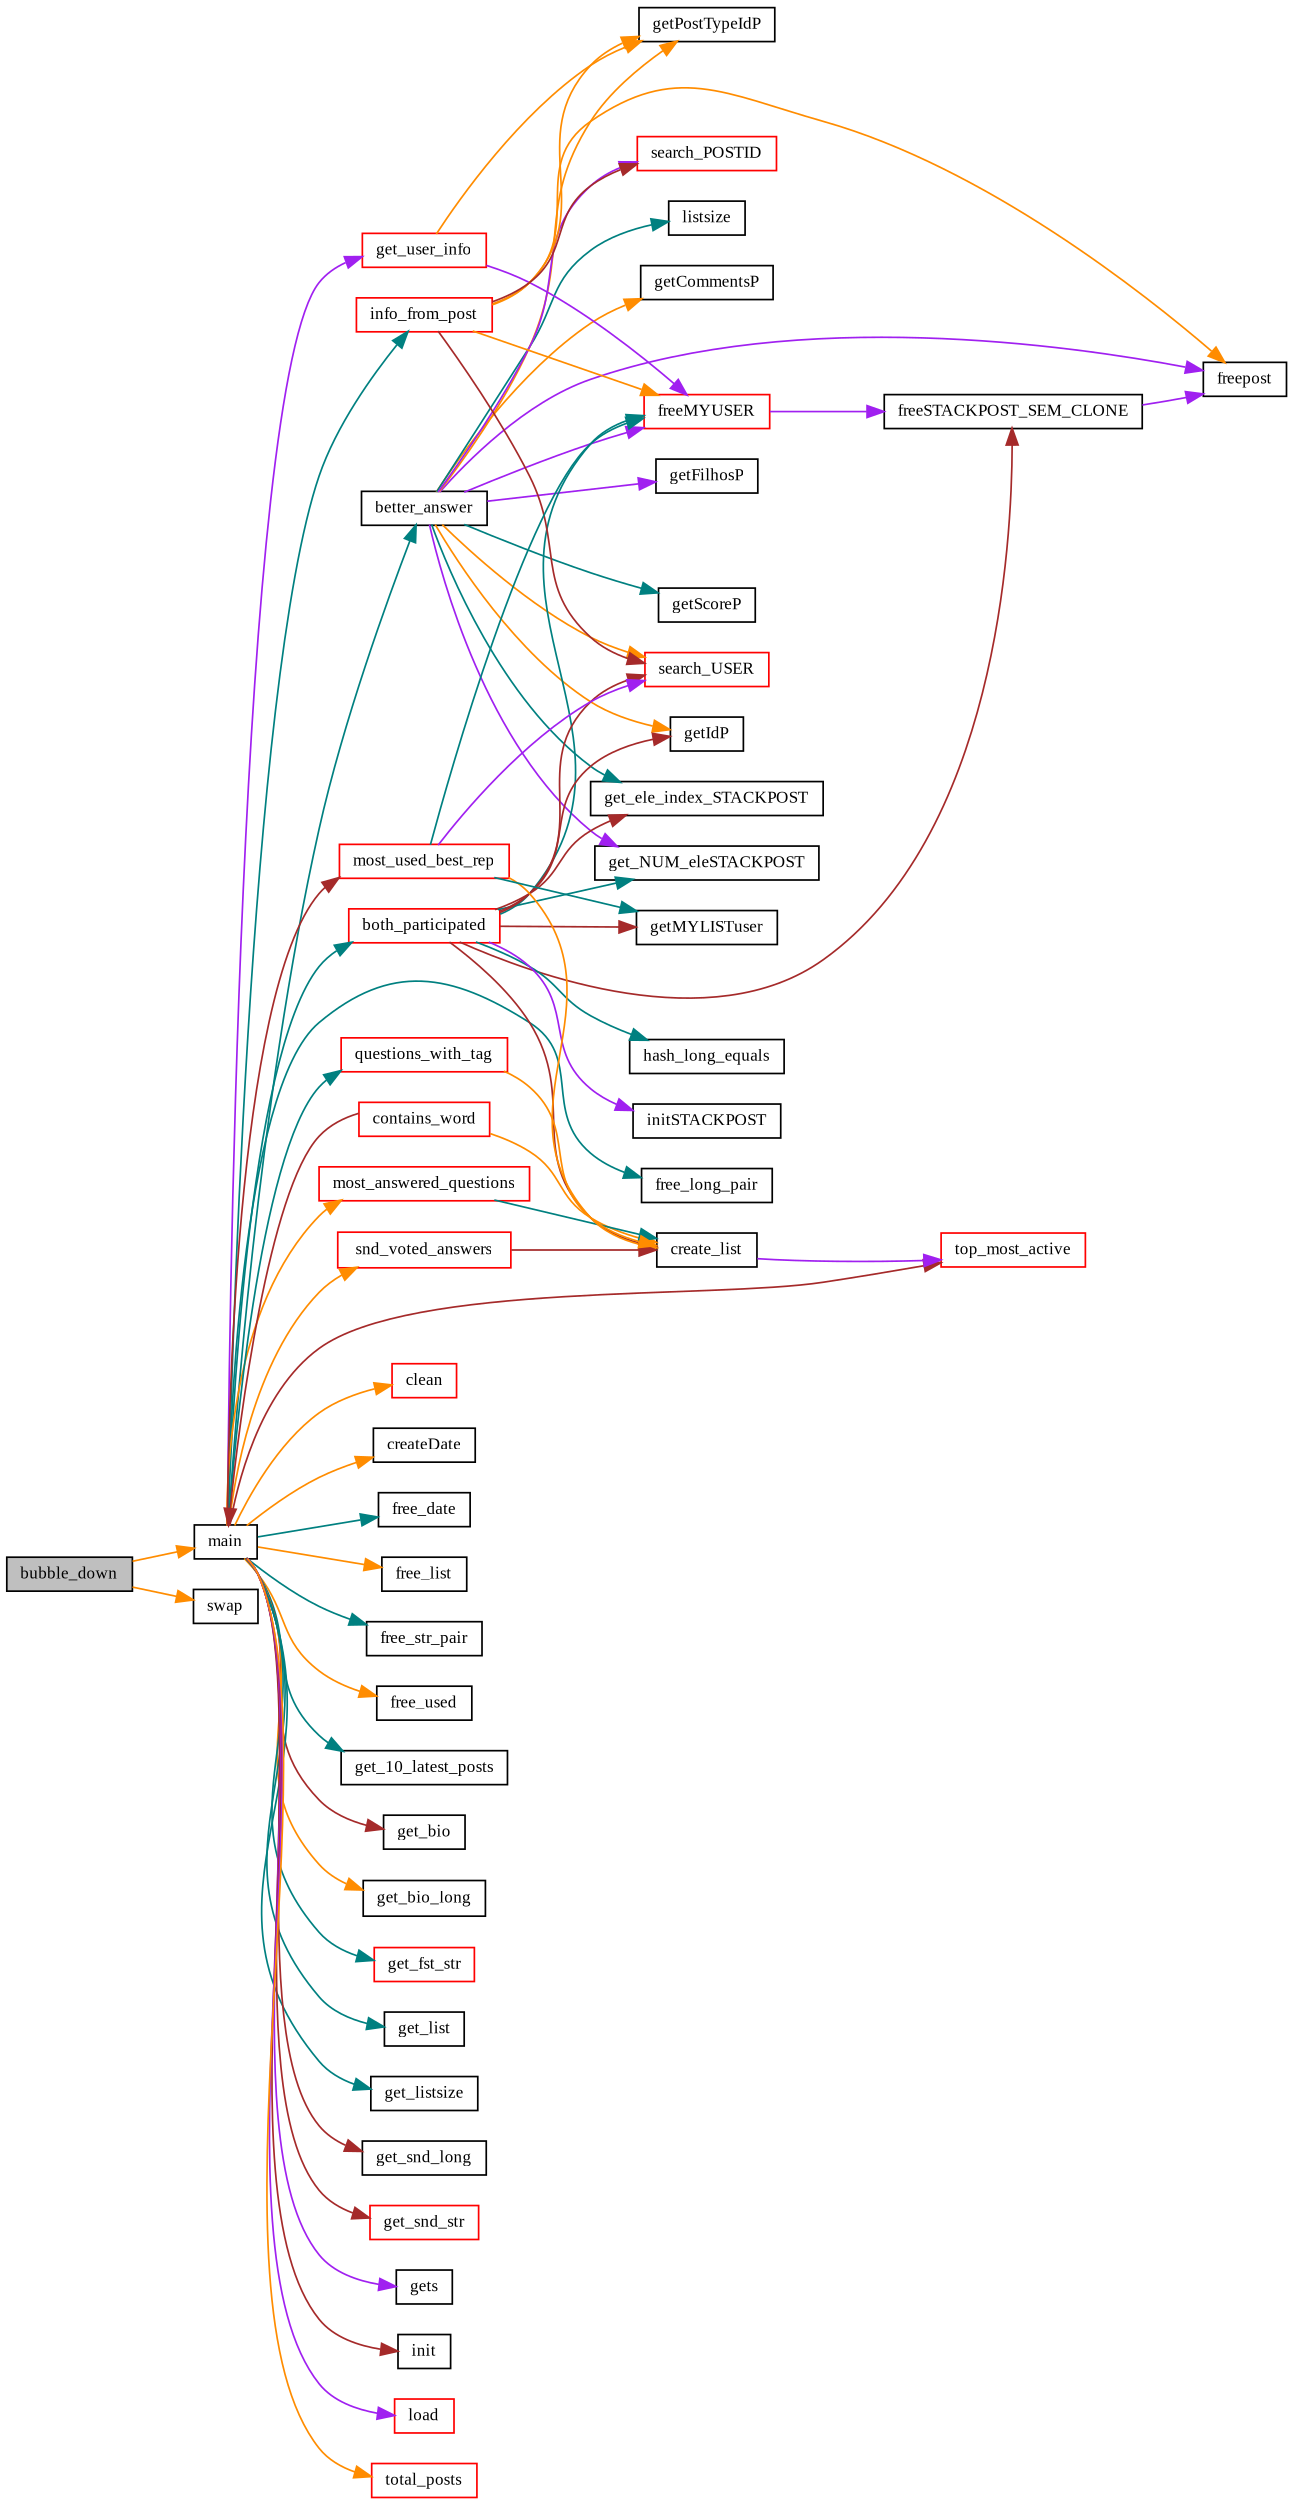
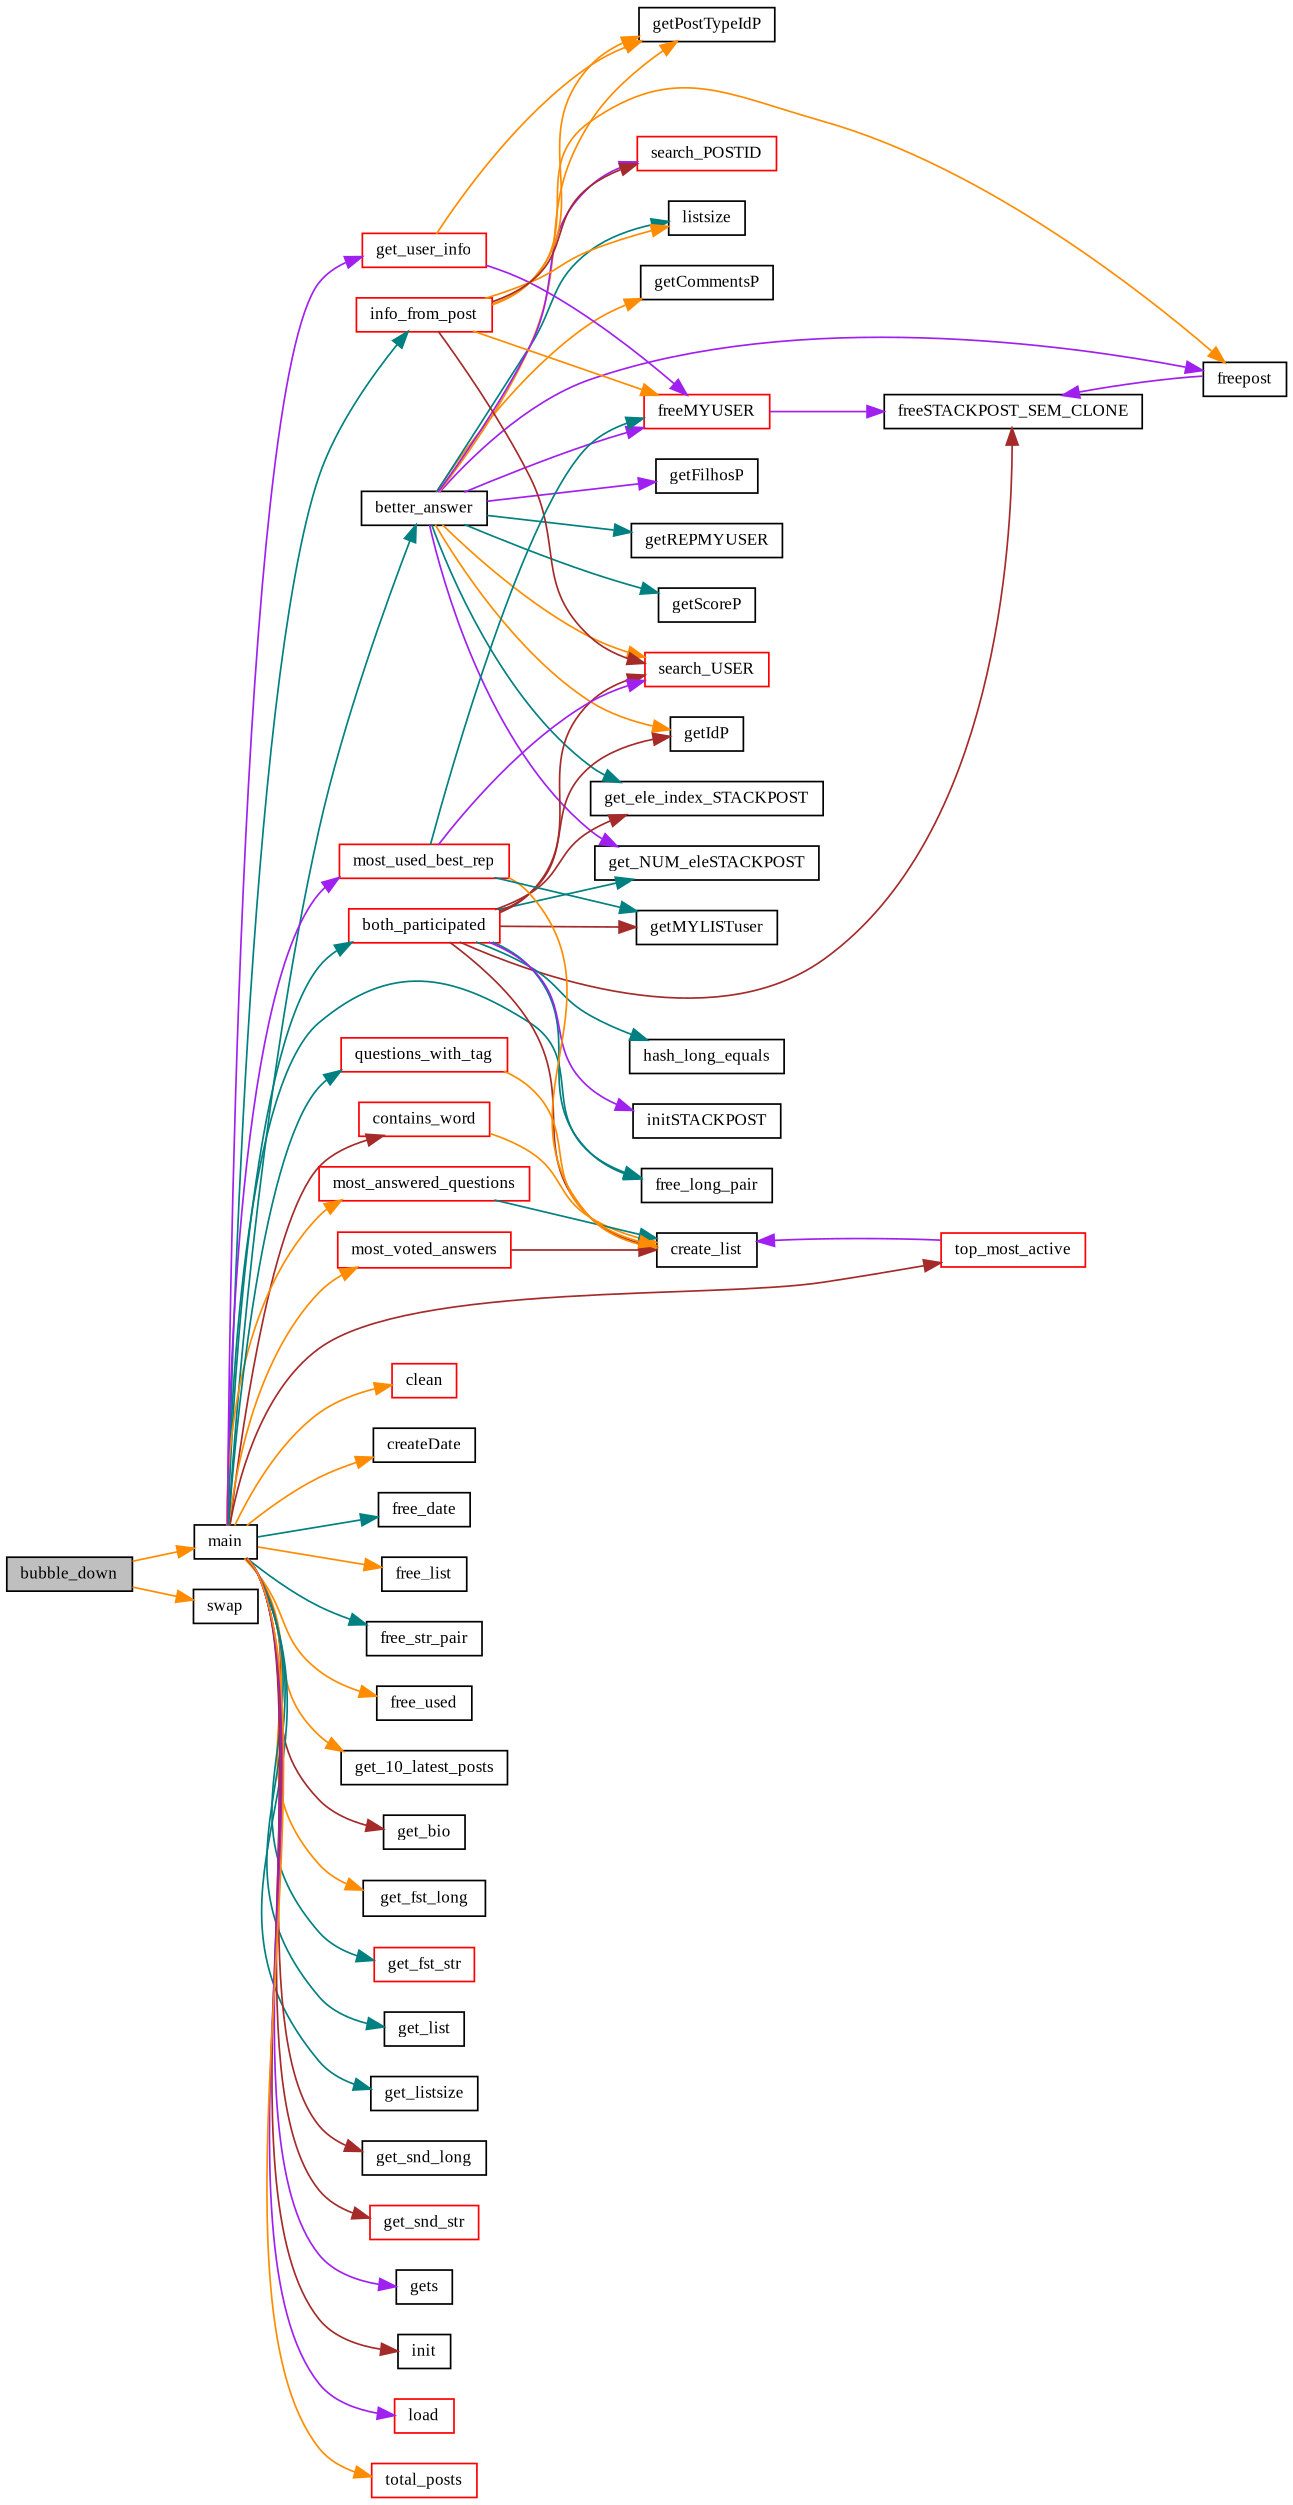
none -> (567, 262)
(1164, 401) -> (1141, 382)
none -> (707, 541)
(556, 651) -> (559, 1058)
(255, 1102) -> (255, 1102)
(275, 1242) -> (283, 1242)
(424, 1250) -> (424, 1250)
(841, 1261) -> (858, 1239)
(282, 1654) -> (282, 1654)
(424, 1898) -> (424, 1898)
